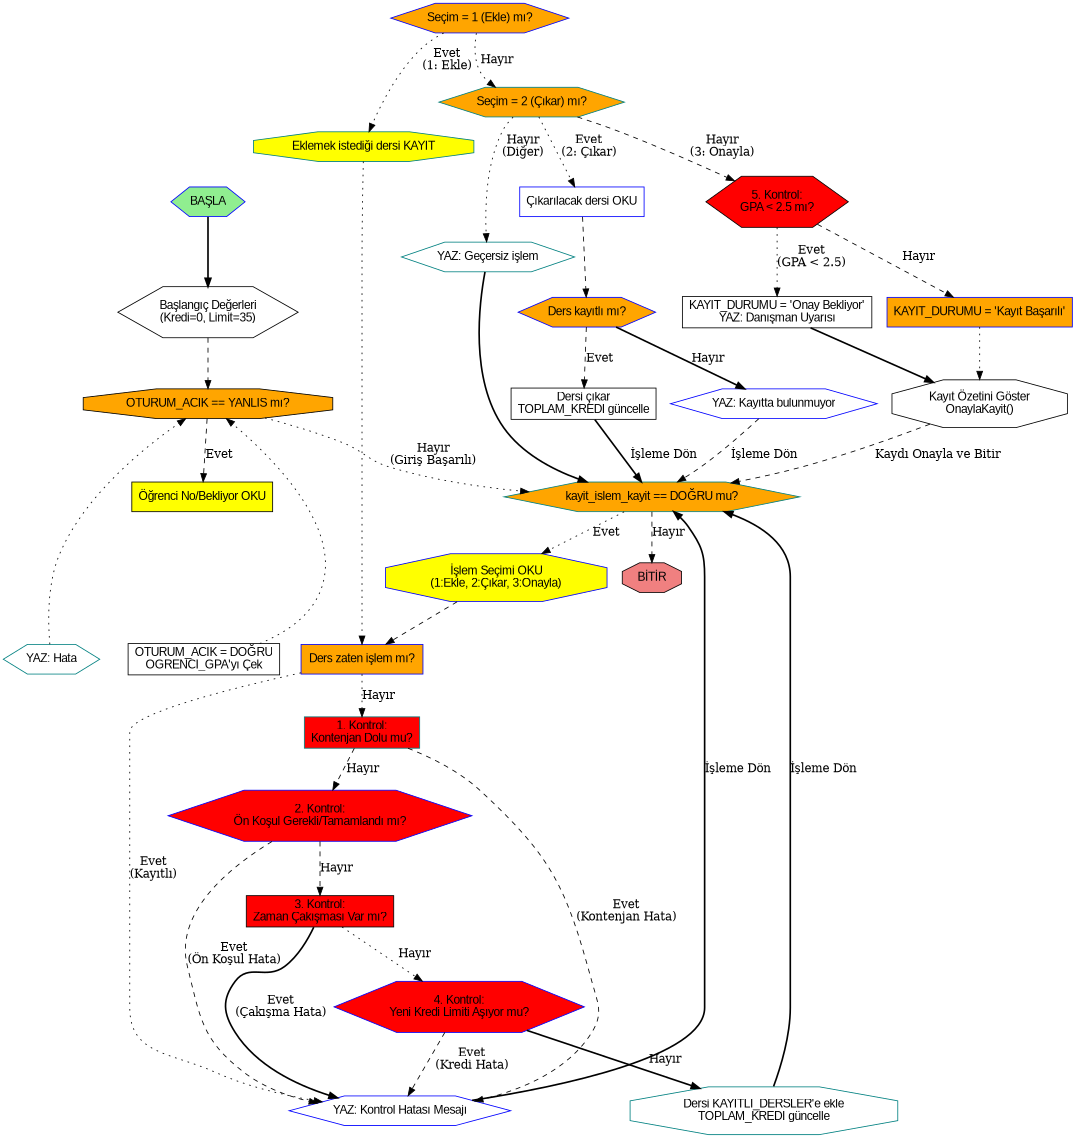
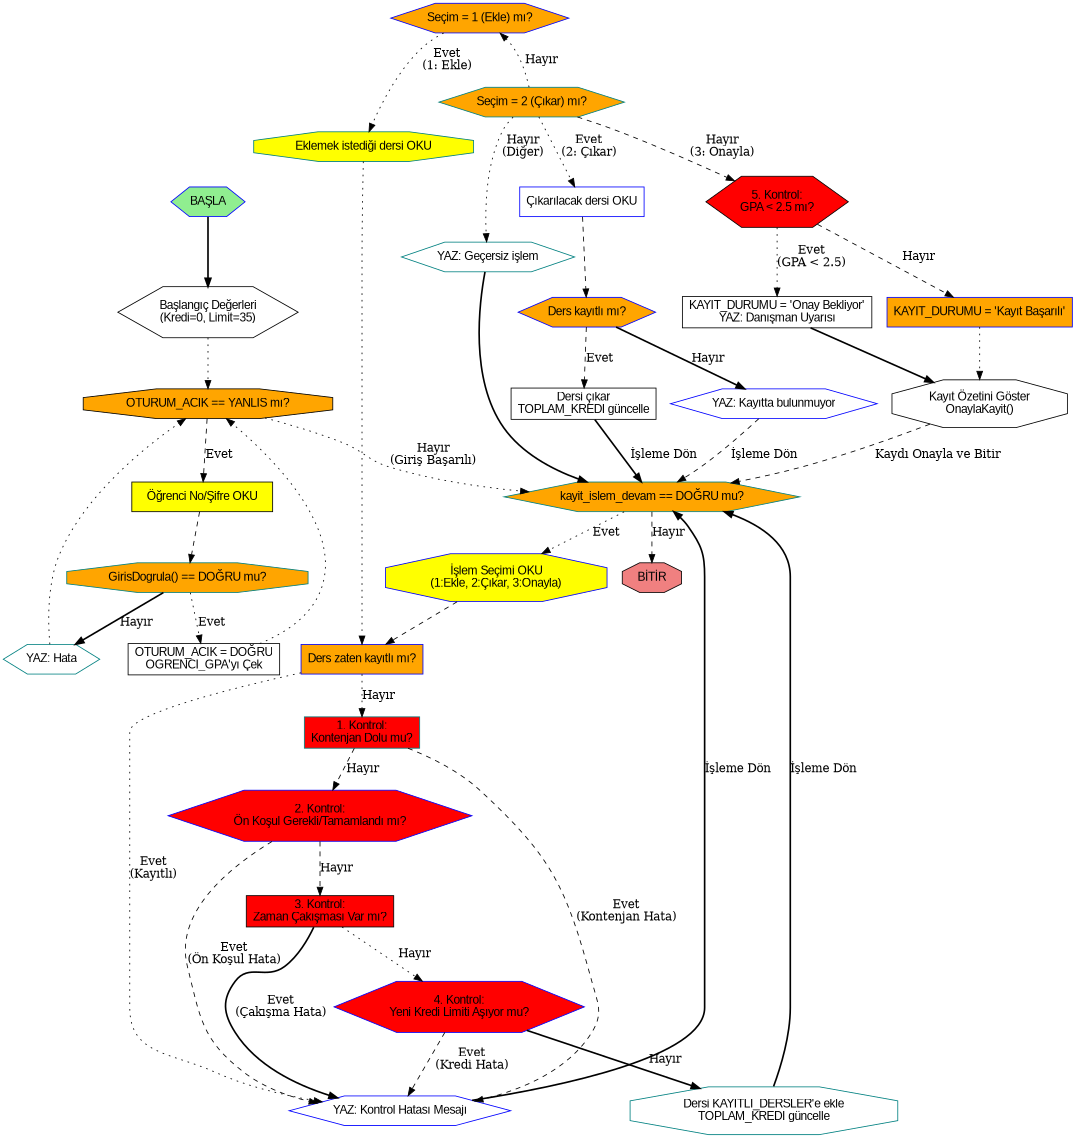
(476, 60) -> (521, 61)
(364, 147) -> (364, 147)
(208, 359) -> (208, 359)
(202, 497) -> (202, 497)
(652, 497) -> (652, 497)
none -> (187, 578)
(362, 659) -> (362, 659)
